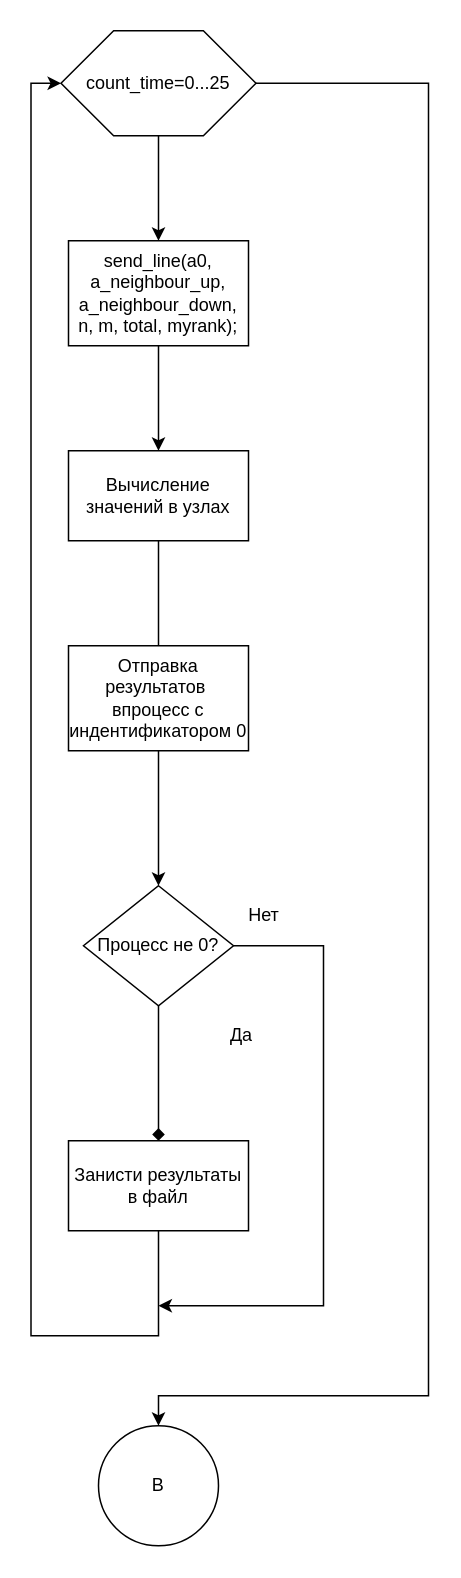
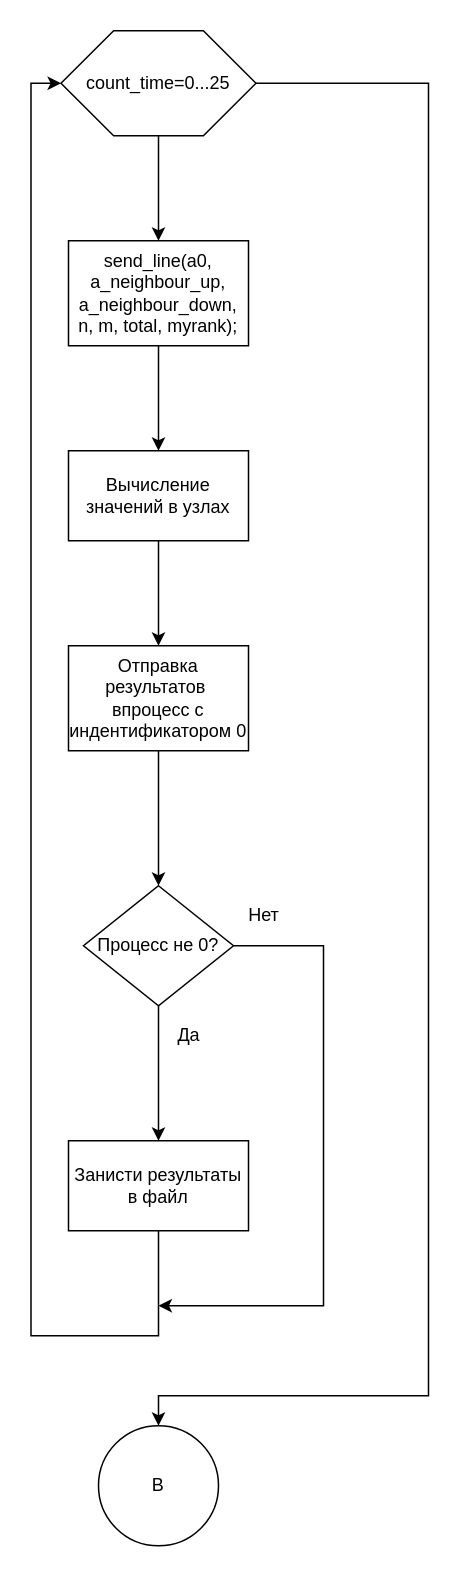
(158, 638) -> (158, 634)
(241, 1036) -> (188, 1036)
(158, 1128) -> (158, 1129)
